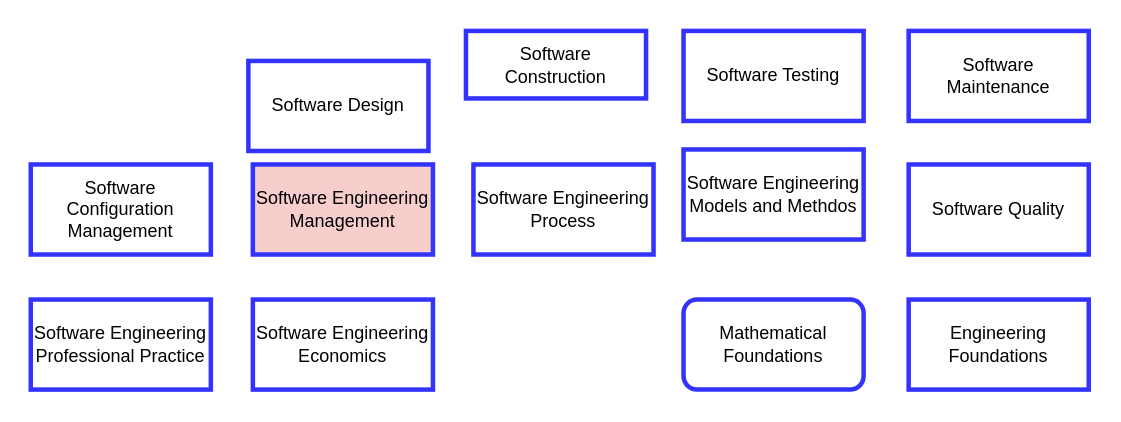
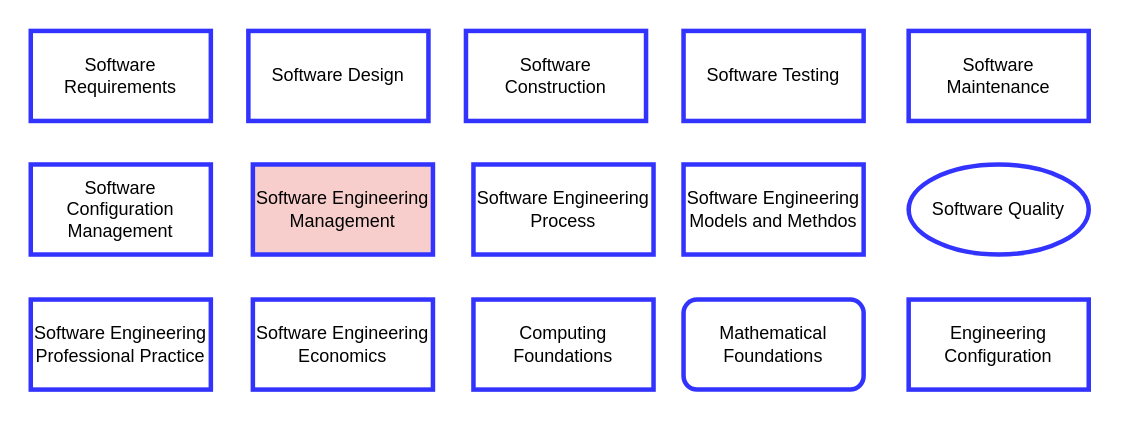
(556, 65) -> (556, 76)
none -> (121, 76)
(338, 106) -> (338, 76)
(773, 194) -> (773, 209)
(998, 209) -> (998, 209)
none -> (563, 344)
(998, 344) -> (998, 344)
